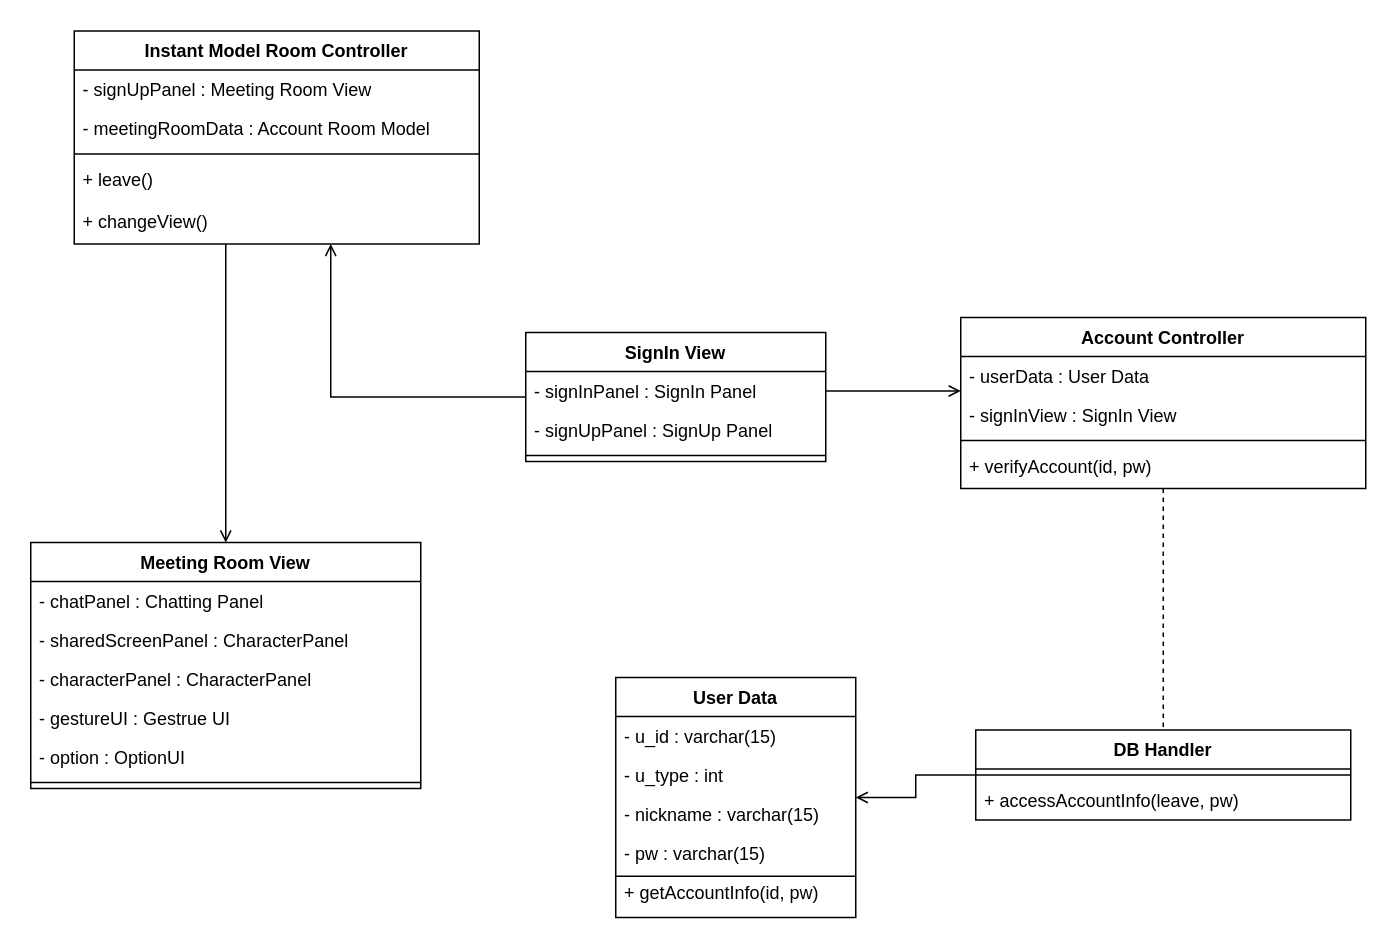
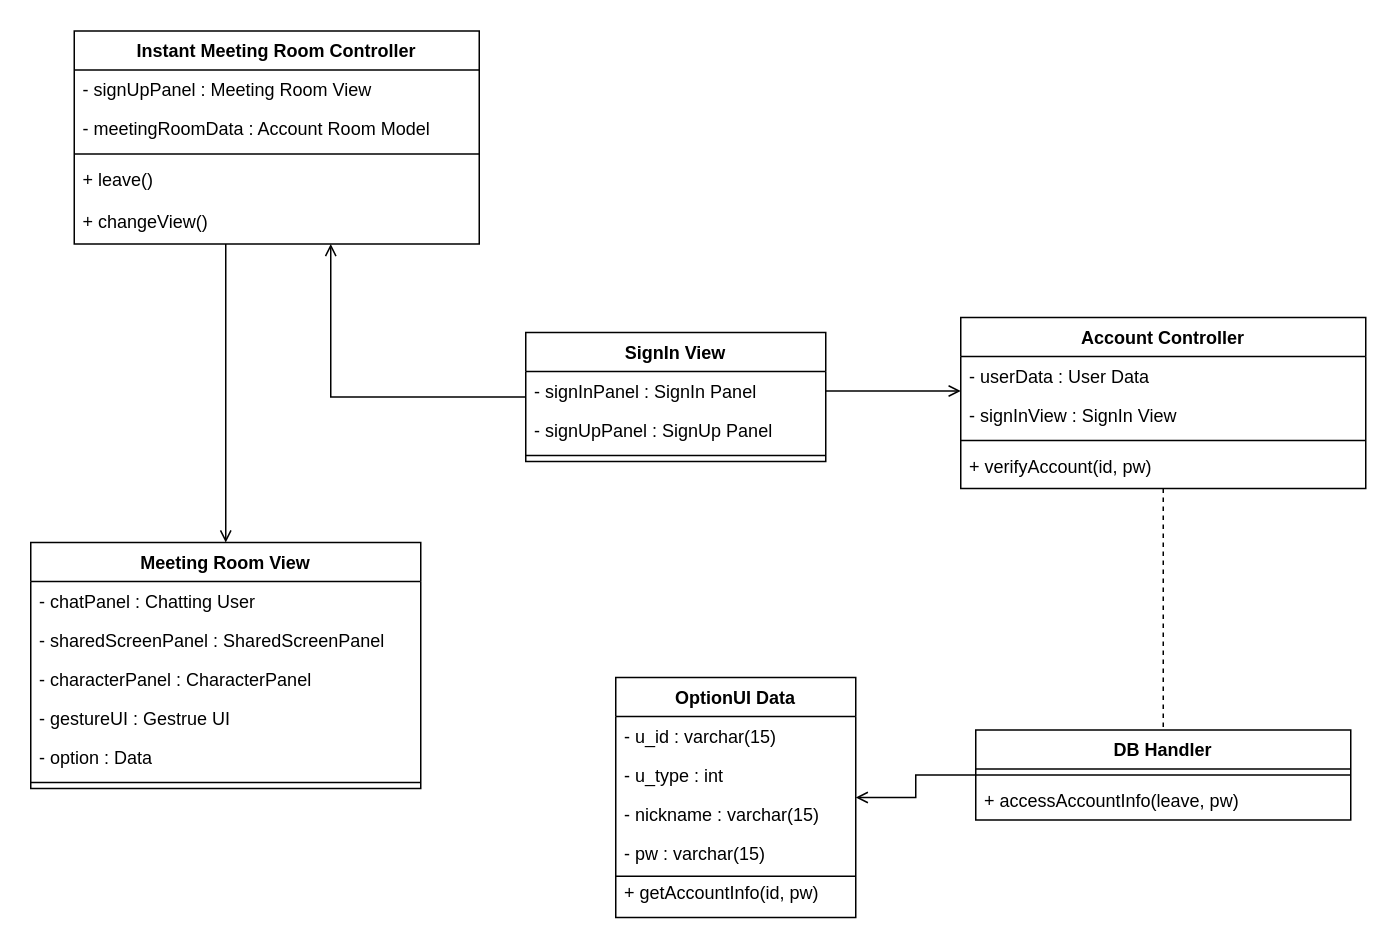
(276, 51) -> (276, 51)
(161, 602) -> (159, 602)
(206, 641) -> (222, 641)
(735, 698) -> (735, 698)
(121, 758) -> (103, 758)
